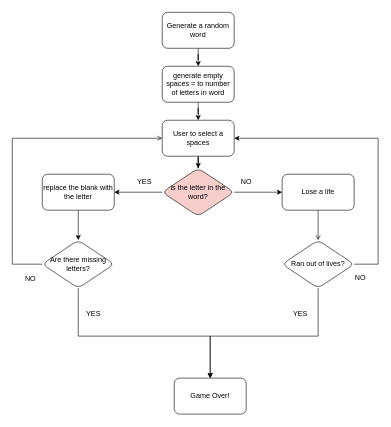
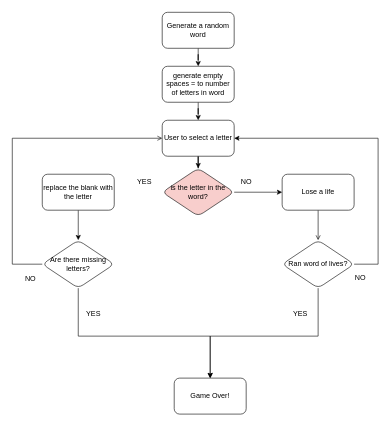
(198, 138) -> (198, 138)
(119, 192) -> none
(318, 264) -> (318, 264)
